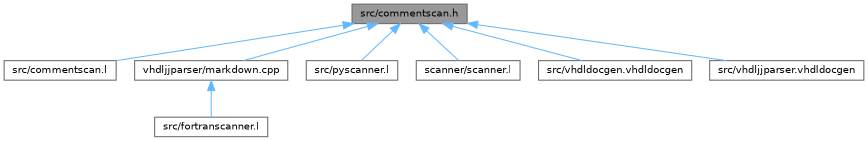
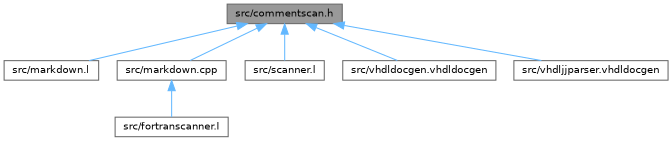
(60, 70) -> (51, 70)
(211, 70) -> (172, 70)
(352, 70) -> none
(468, 70) -> (285, 70)
